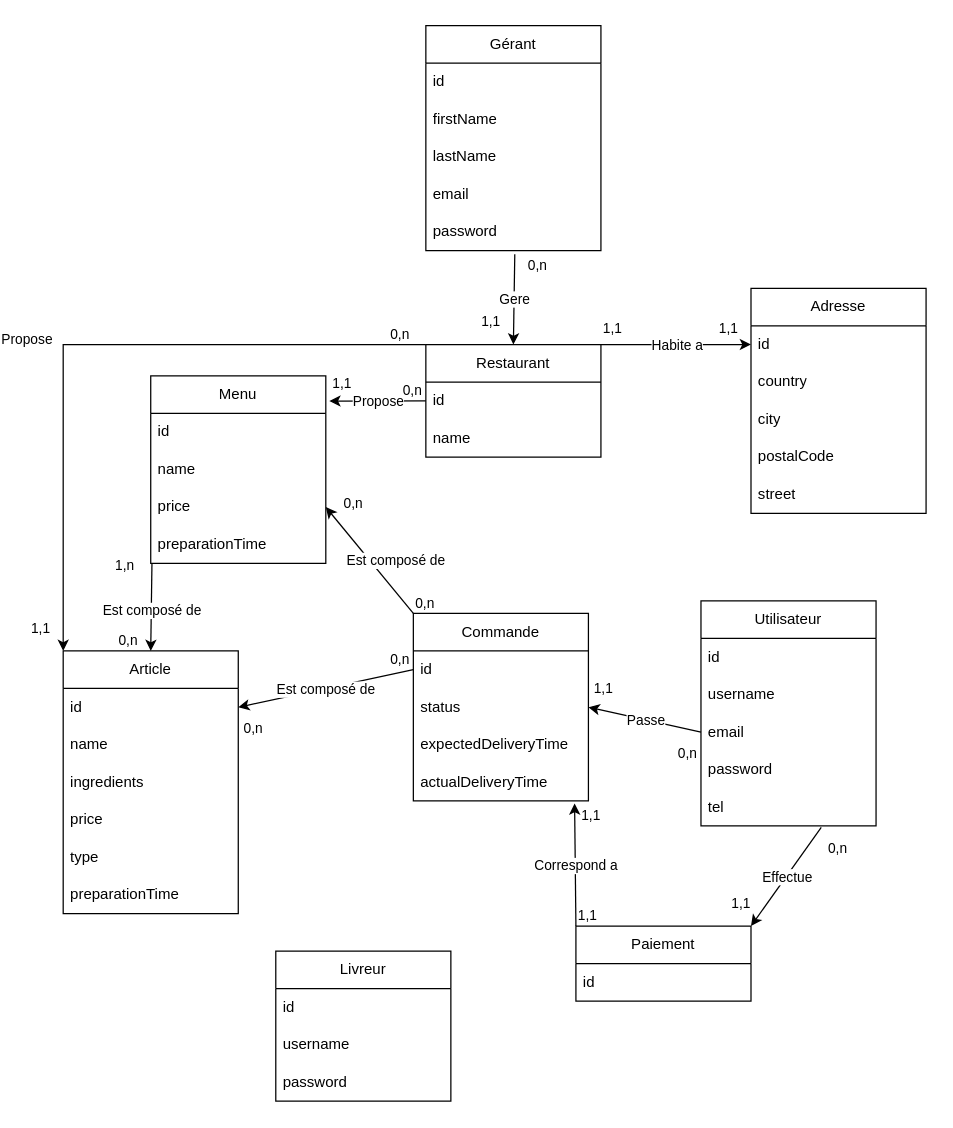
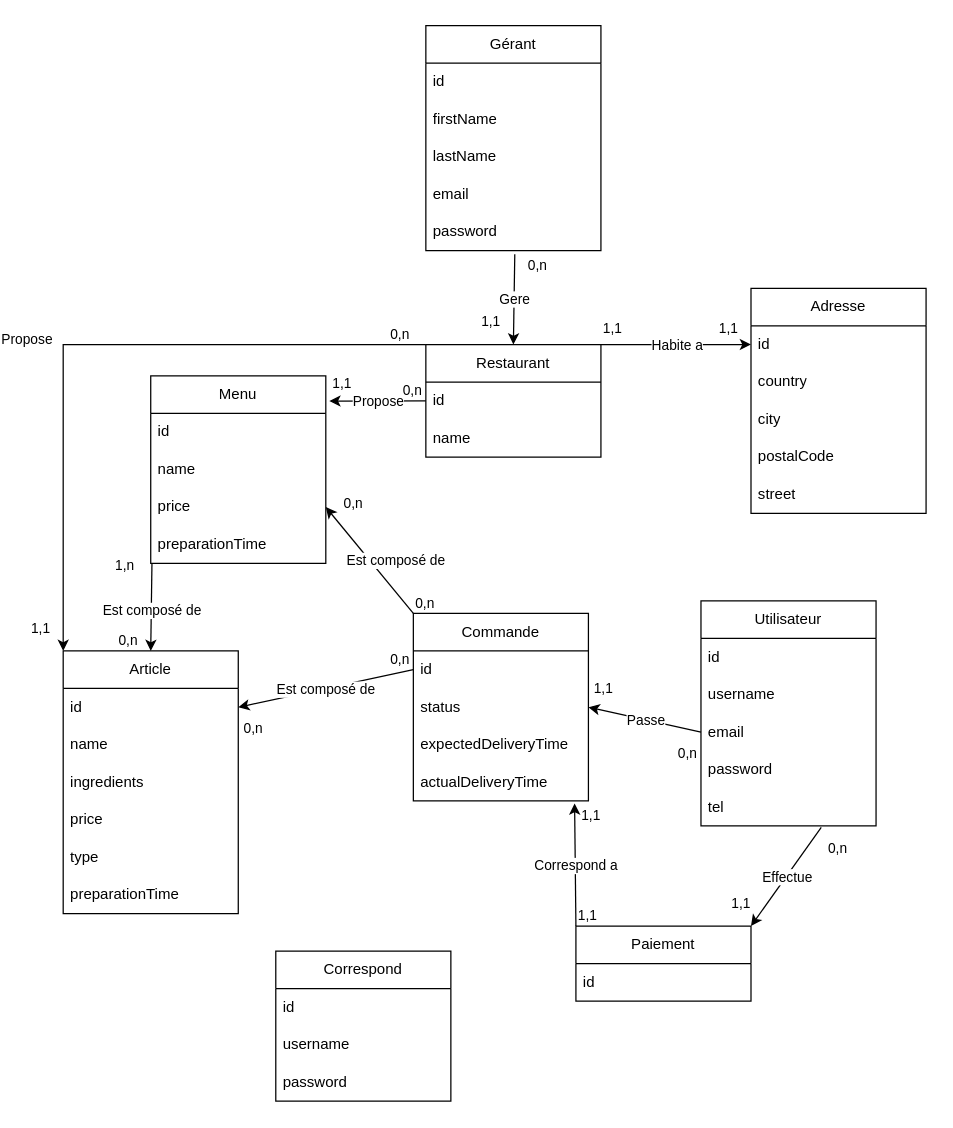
(363, 969) -> (363, 969)
